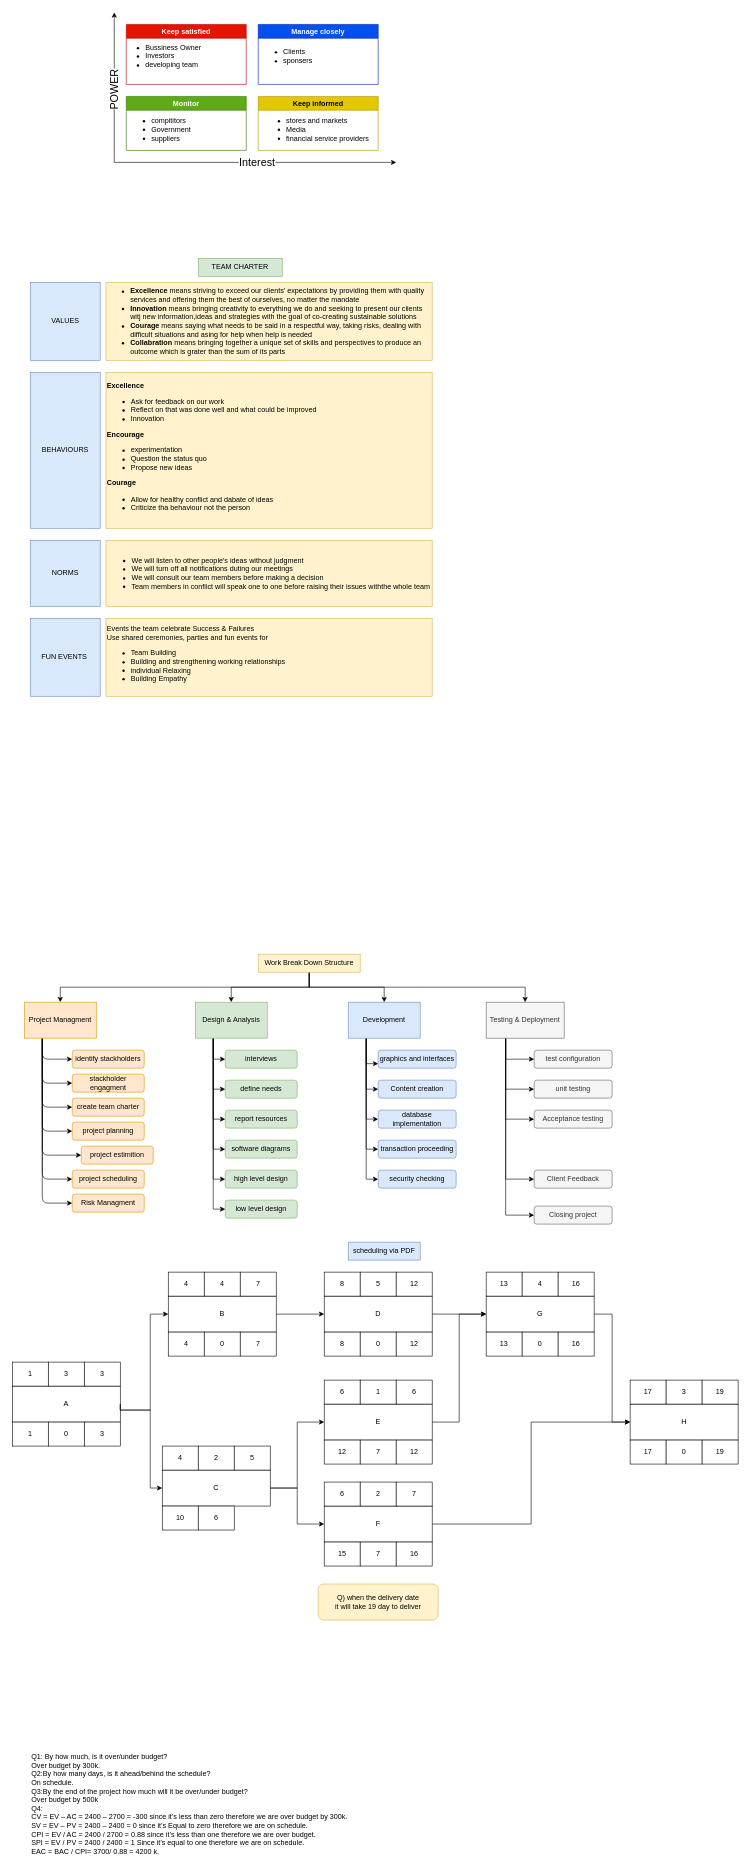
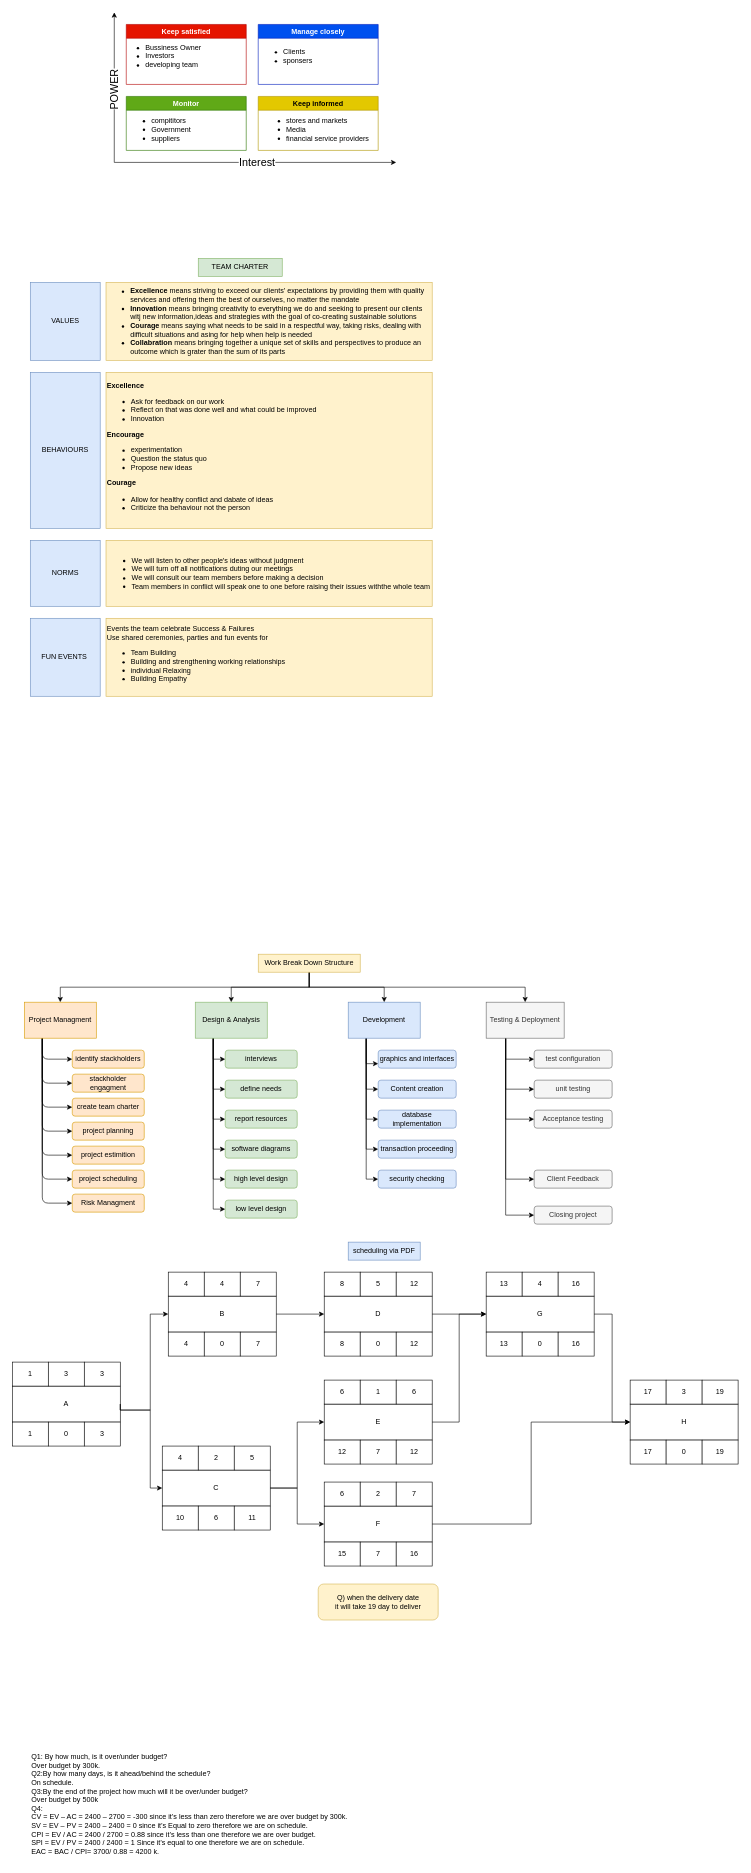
(117, 1155) -> (108, 1155)
none -> (252, 1518)
